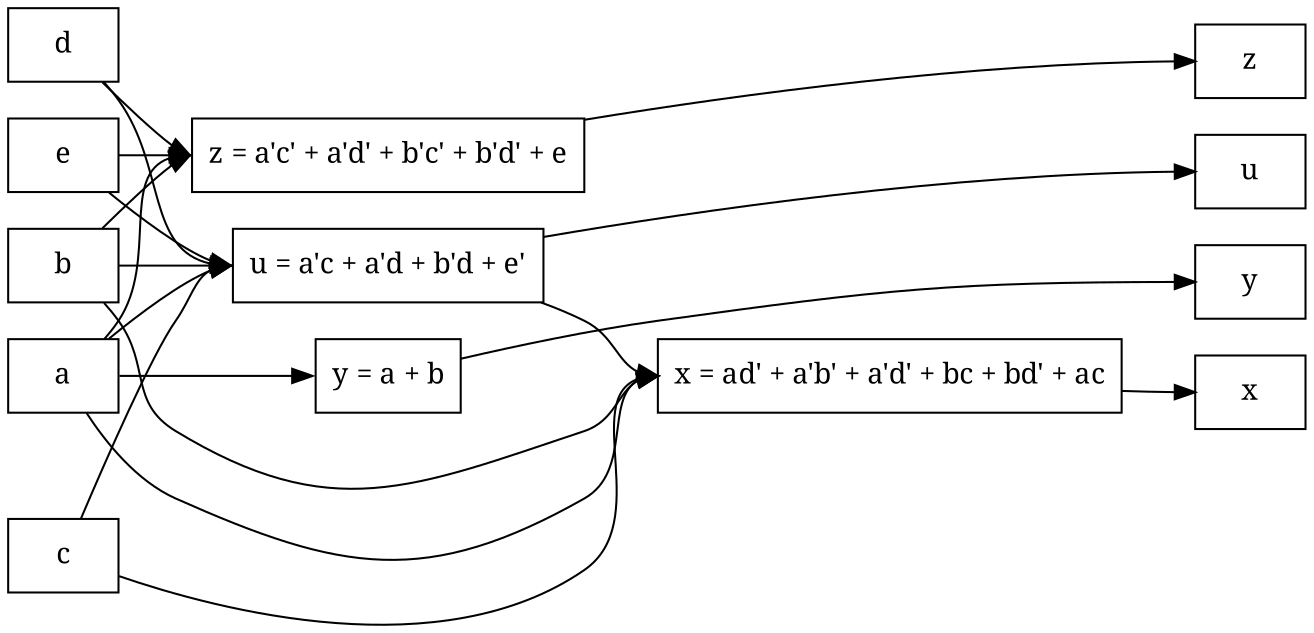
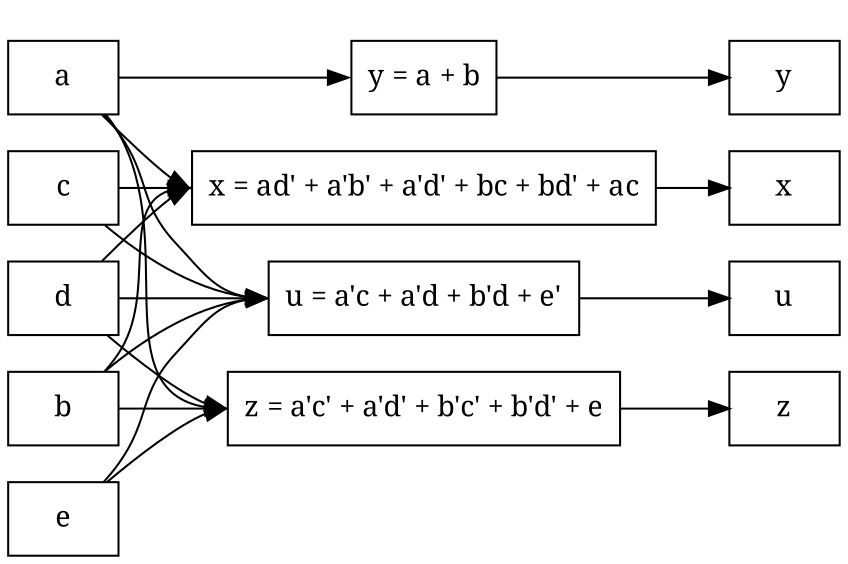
(583, 320) -> (136, 229)
